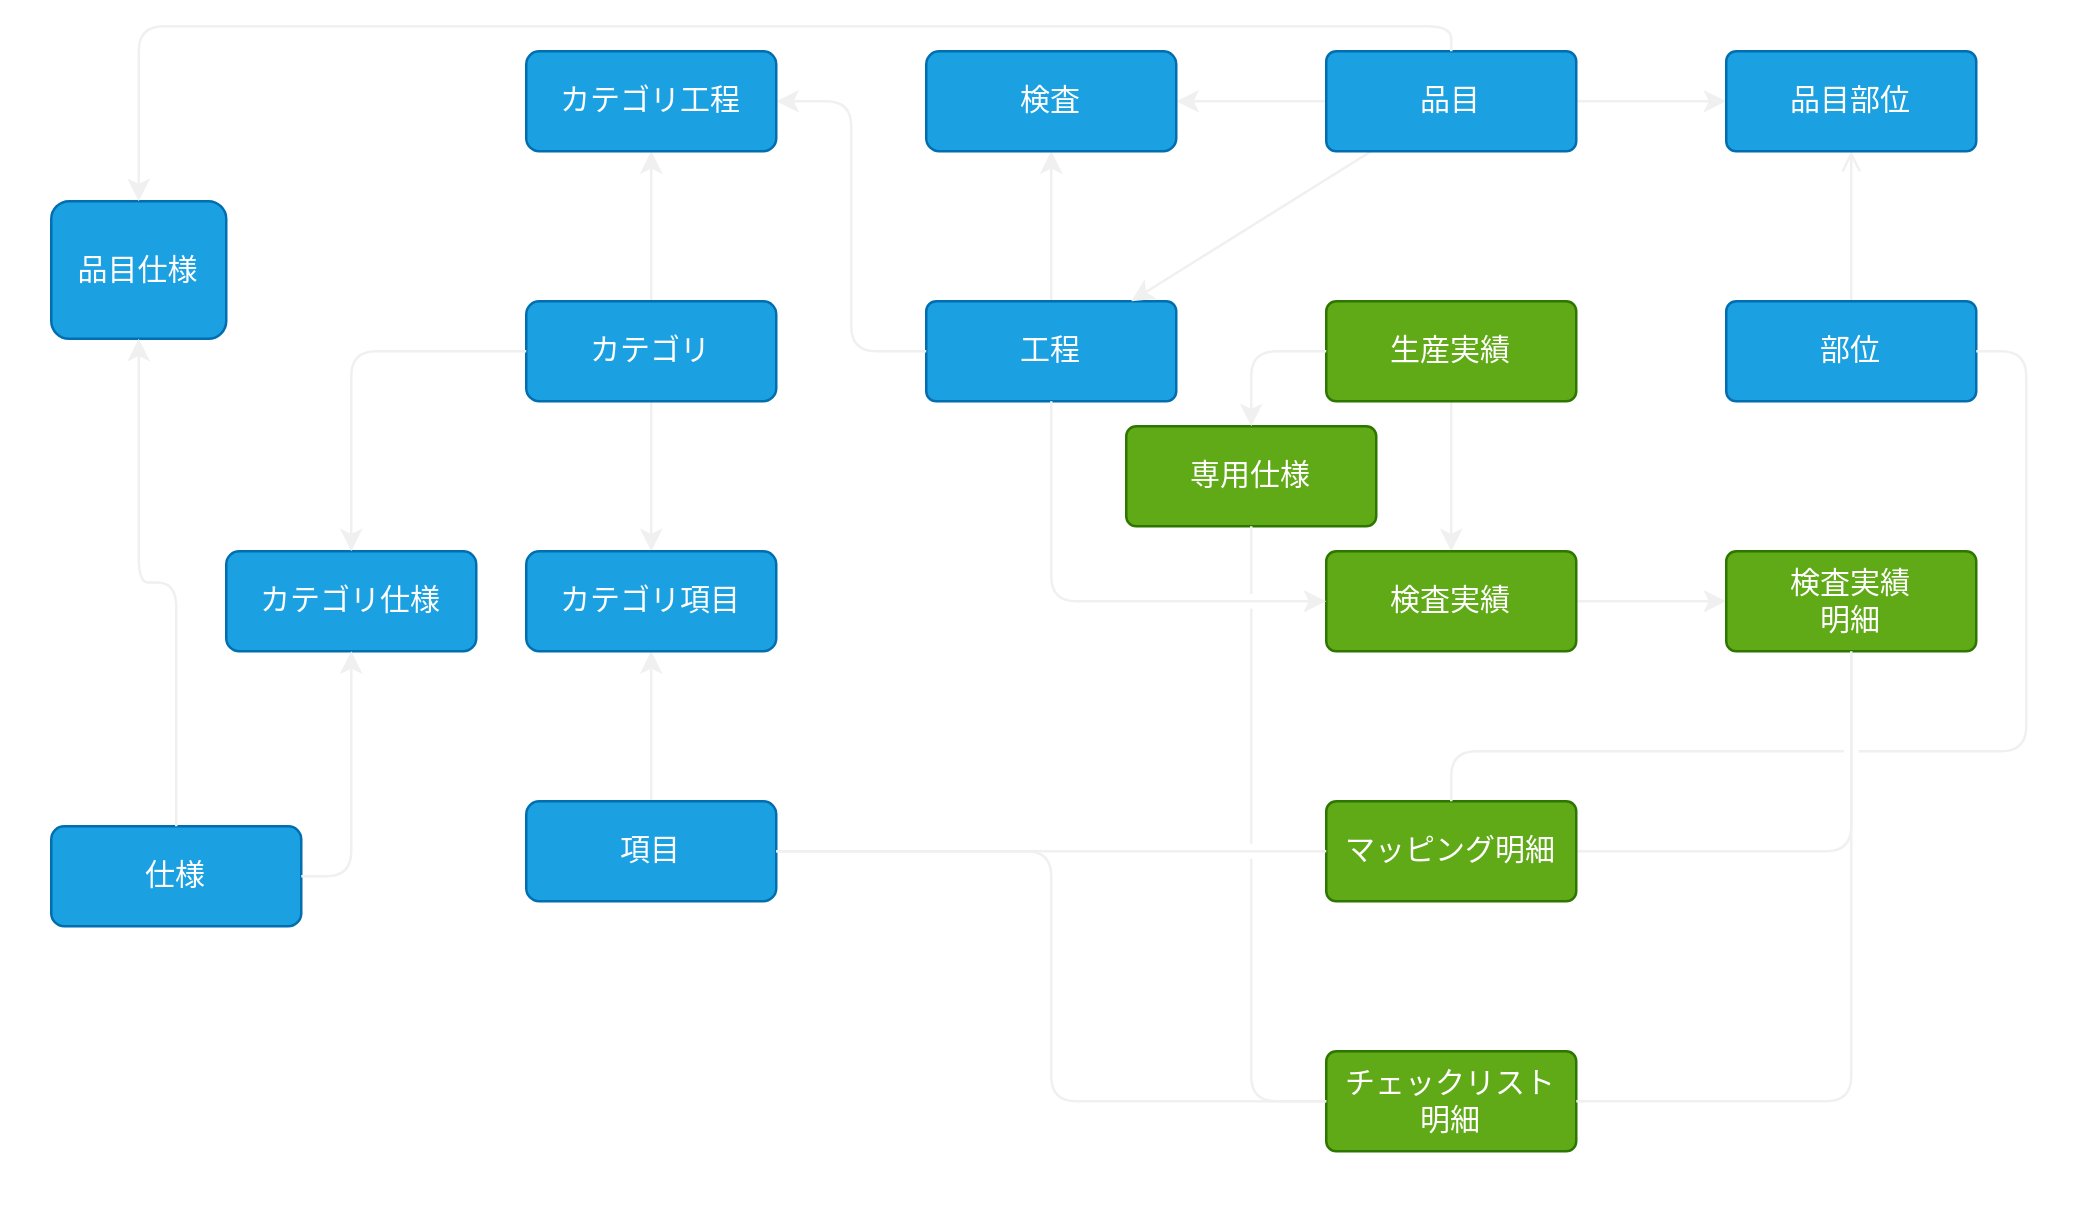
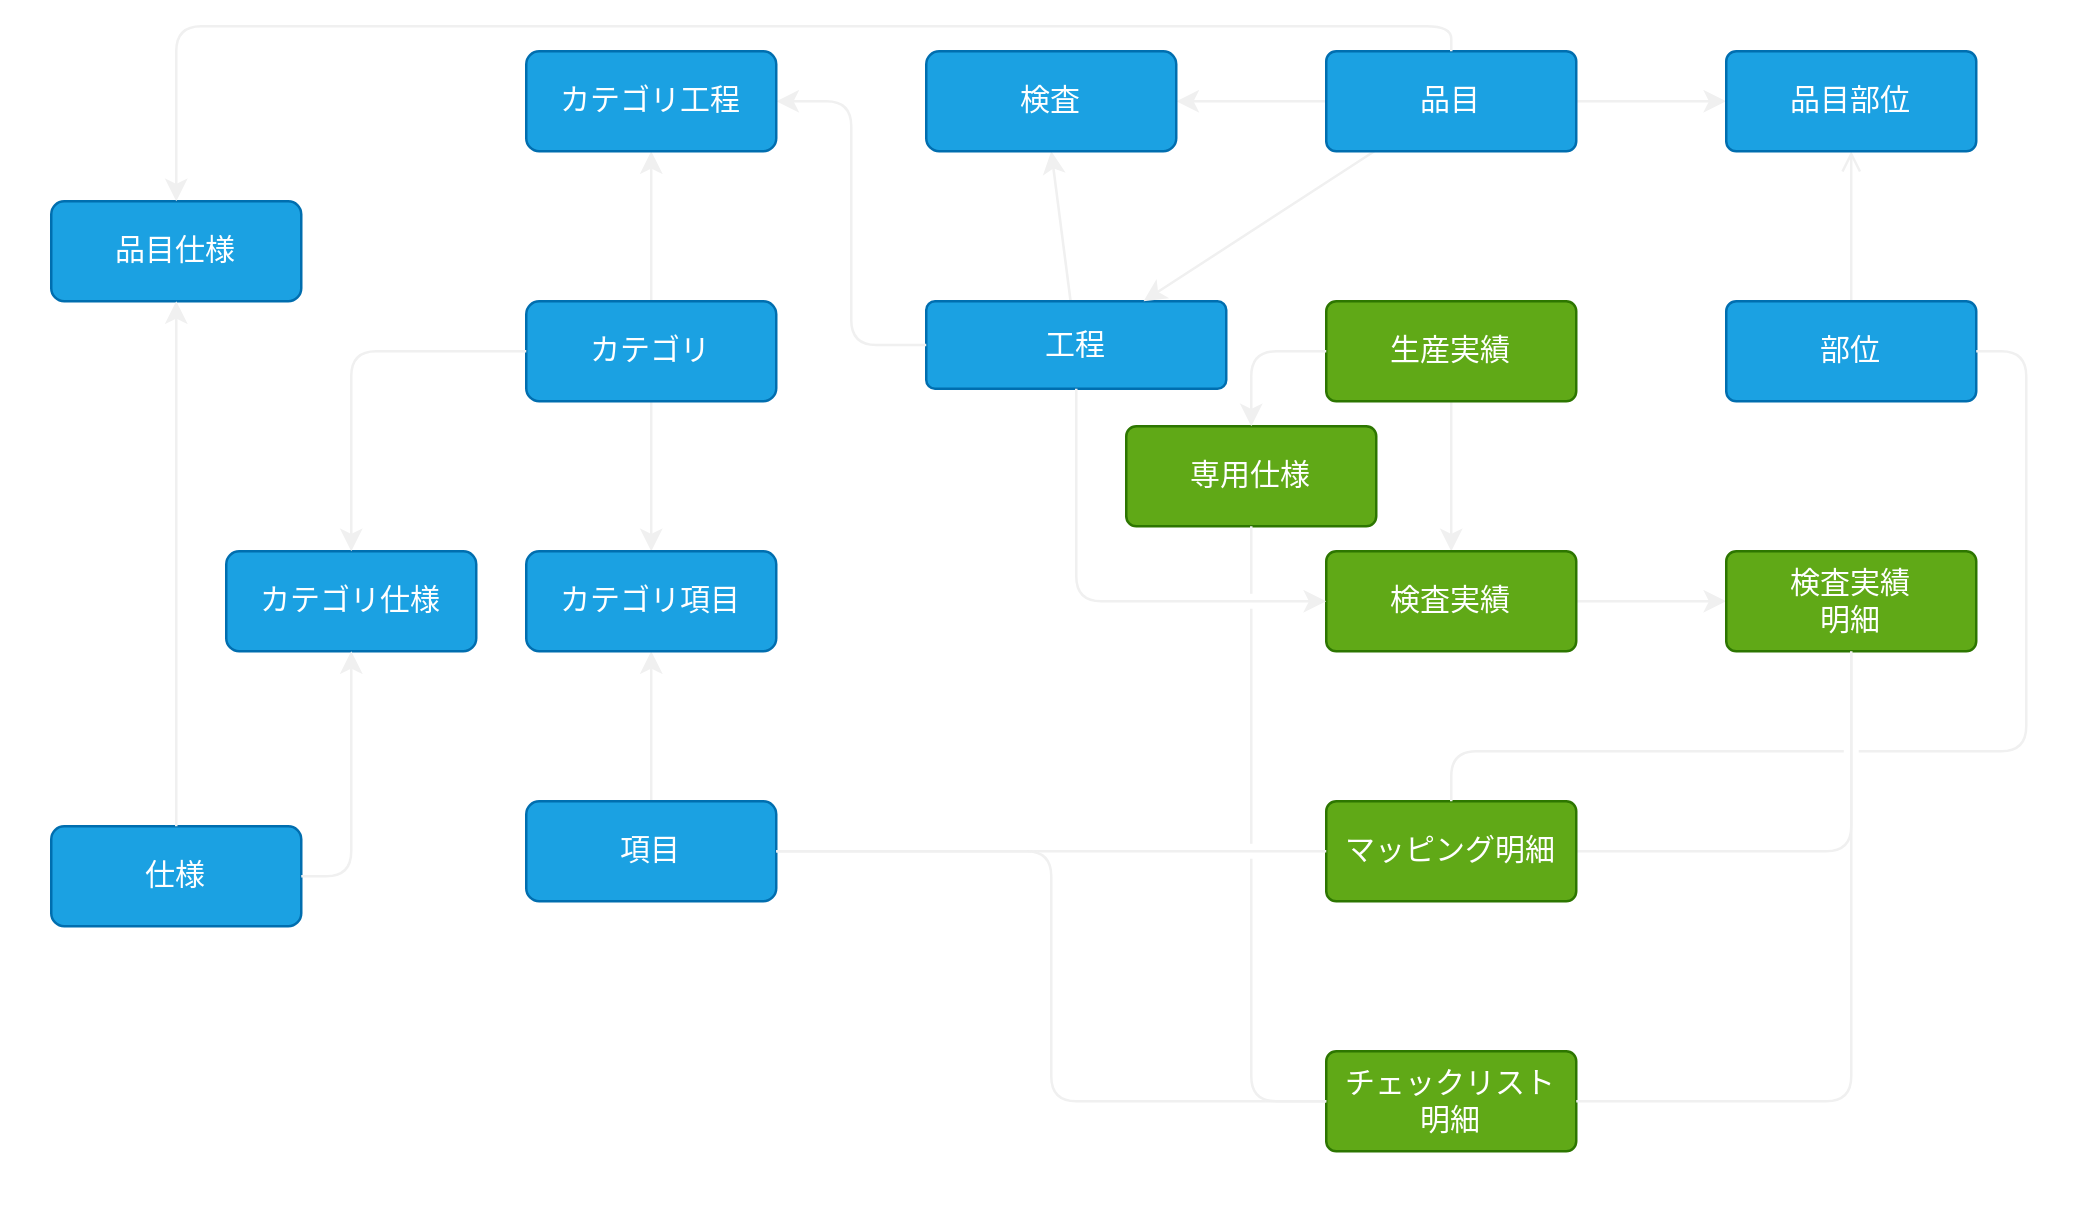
(139, 270) -> (176, 251)
(1051, 351) -> (1076, 345)
